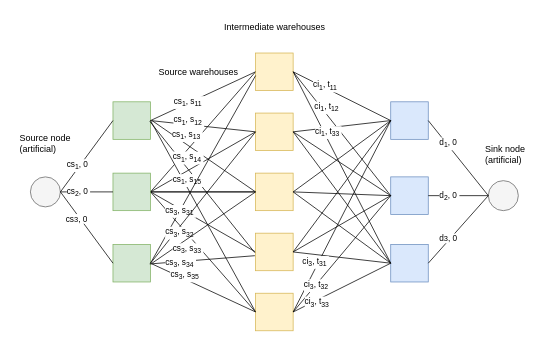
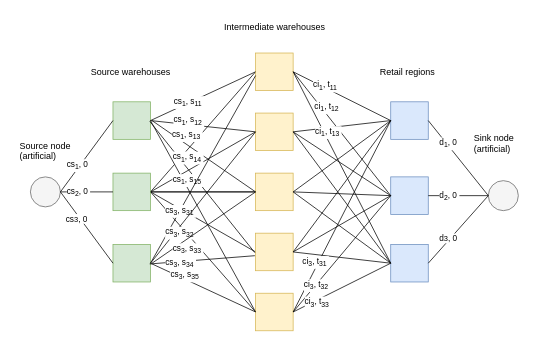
(199, 72) -> (132, 72)
none -> (409, 72)
(329, 132) -> (329, 132)
(45, 143) -> (45, 150)
(510, 154) -> (499, 143)
